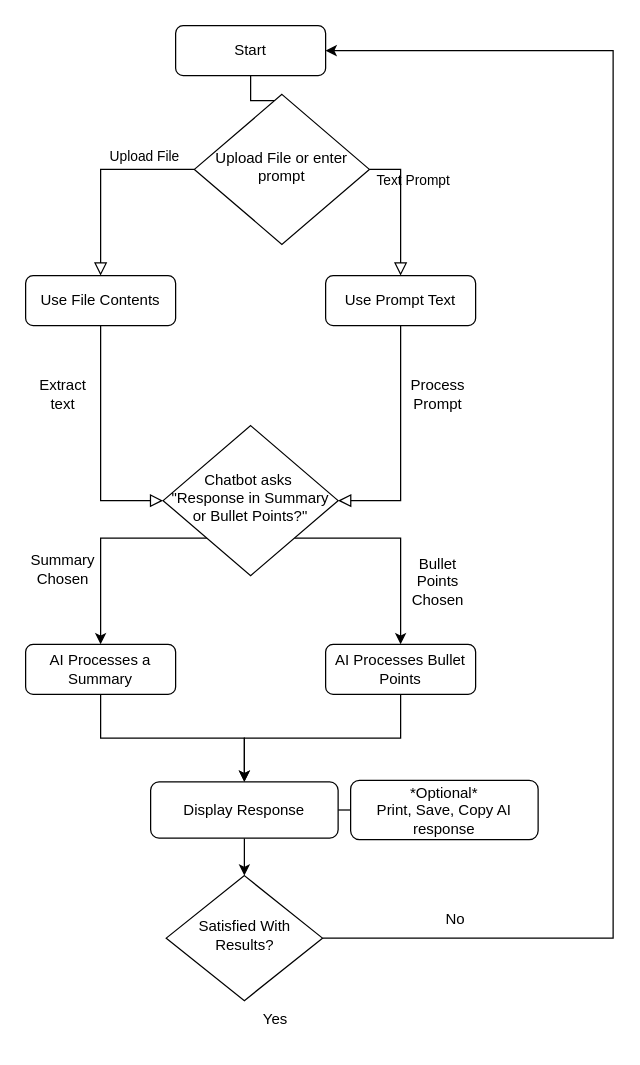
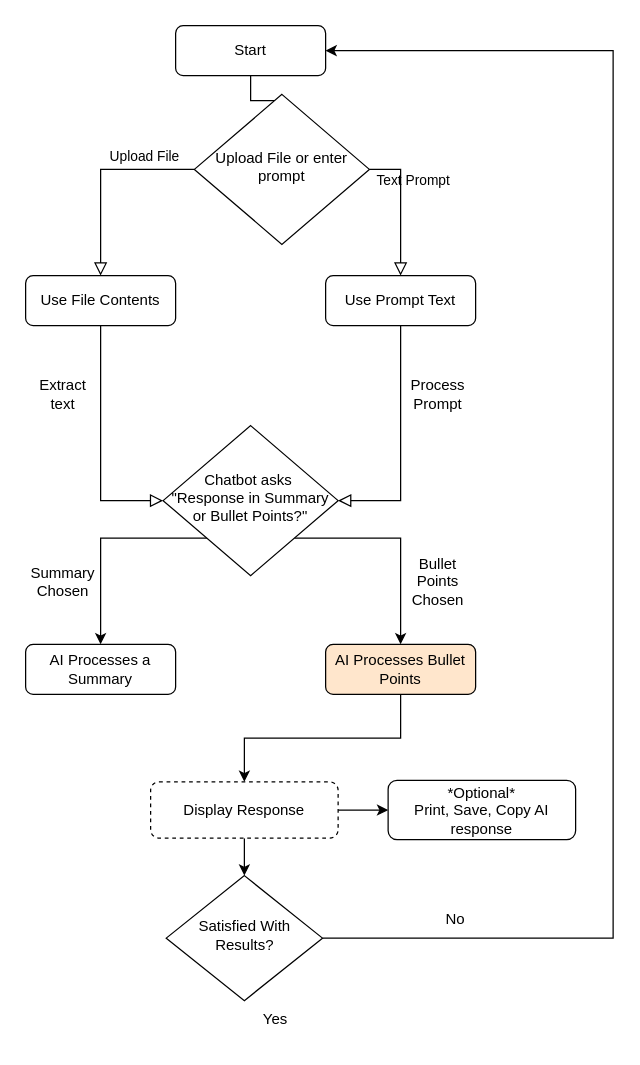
(63, 569) -> (63, 582)
(401, 669) -> (401, 669)
(150, 738) -> none
(244, 810) -> (244, 810)
(444, 810) -> (482, 810)
